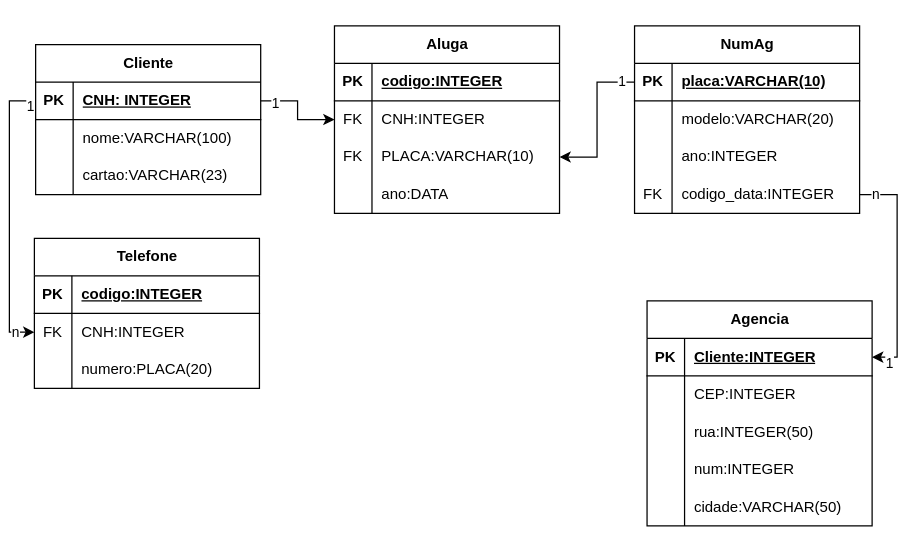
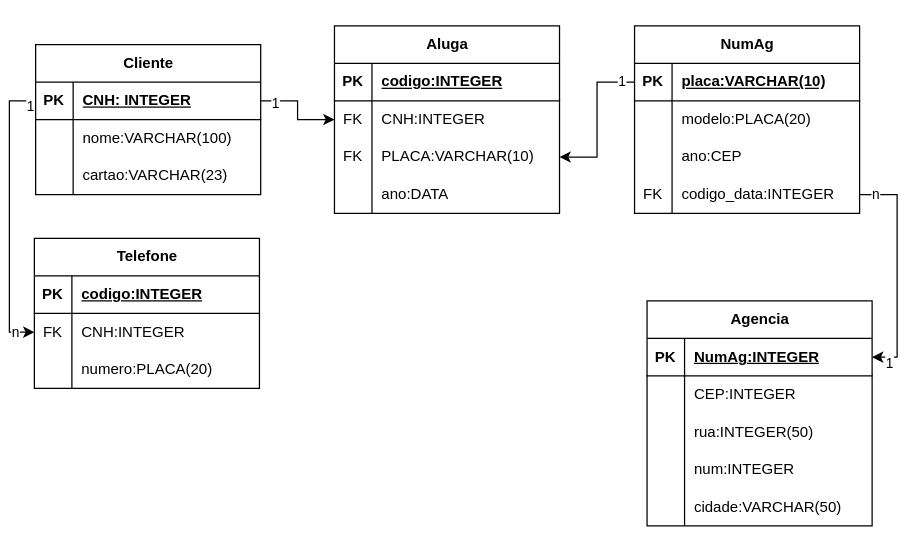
(754, 119) -> (745, 119)
(726, 157) -> (709, 157)
(752, 357) -> (747, 357)
